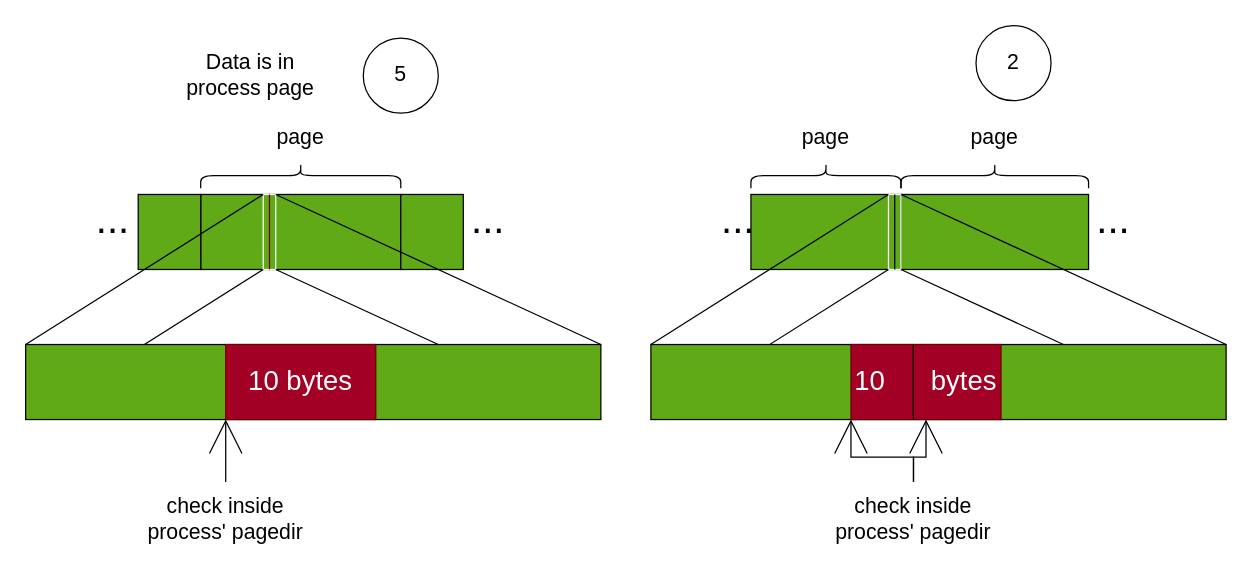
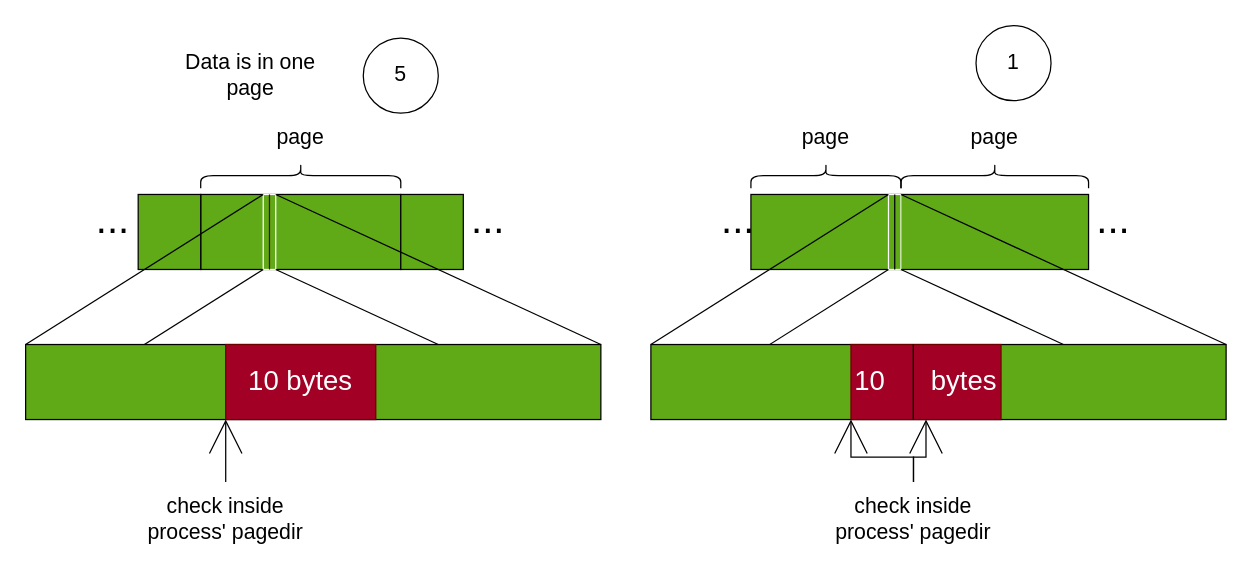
(1013, 63) -> (1013, 63)
(251, 76) -> (251, 76)
